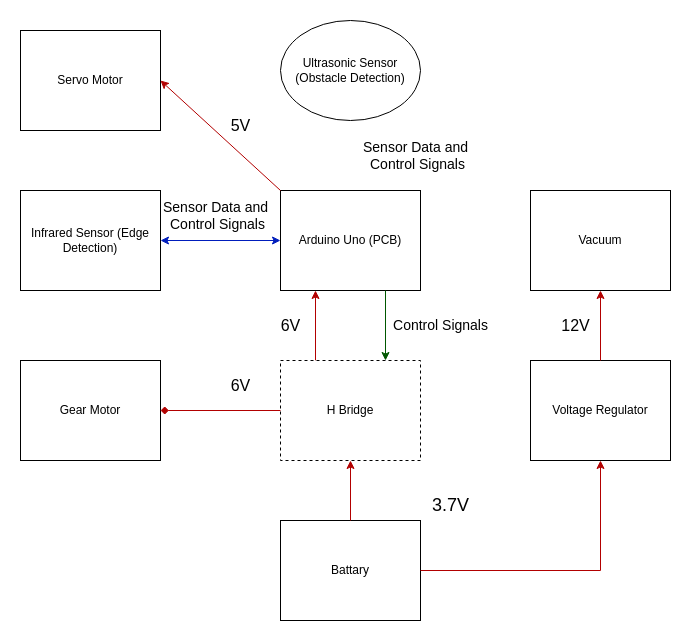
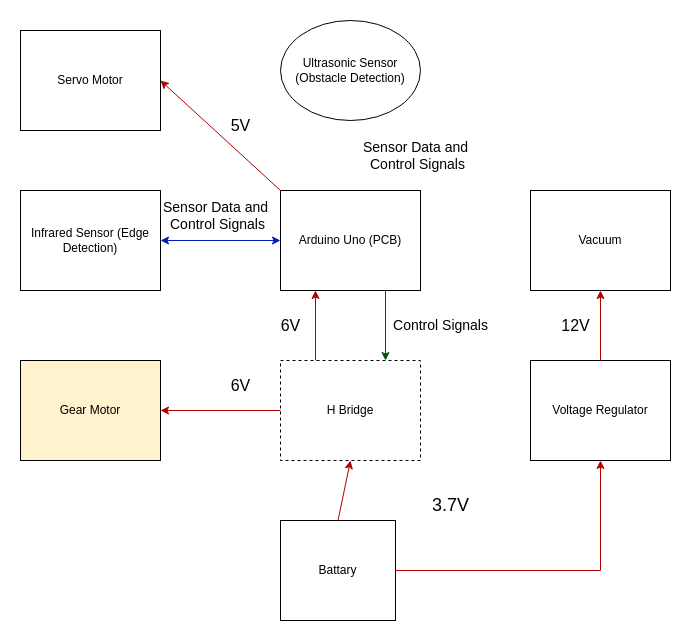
(91, 411) -> (91, 411)
(169, 411) -> (168, 411)
(351, 571) -> (338, 571)
